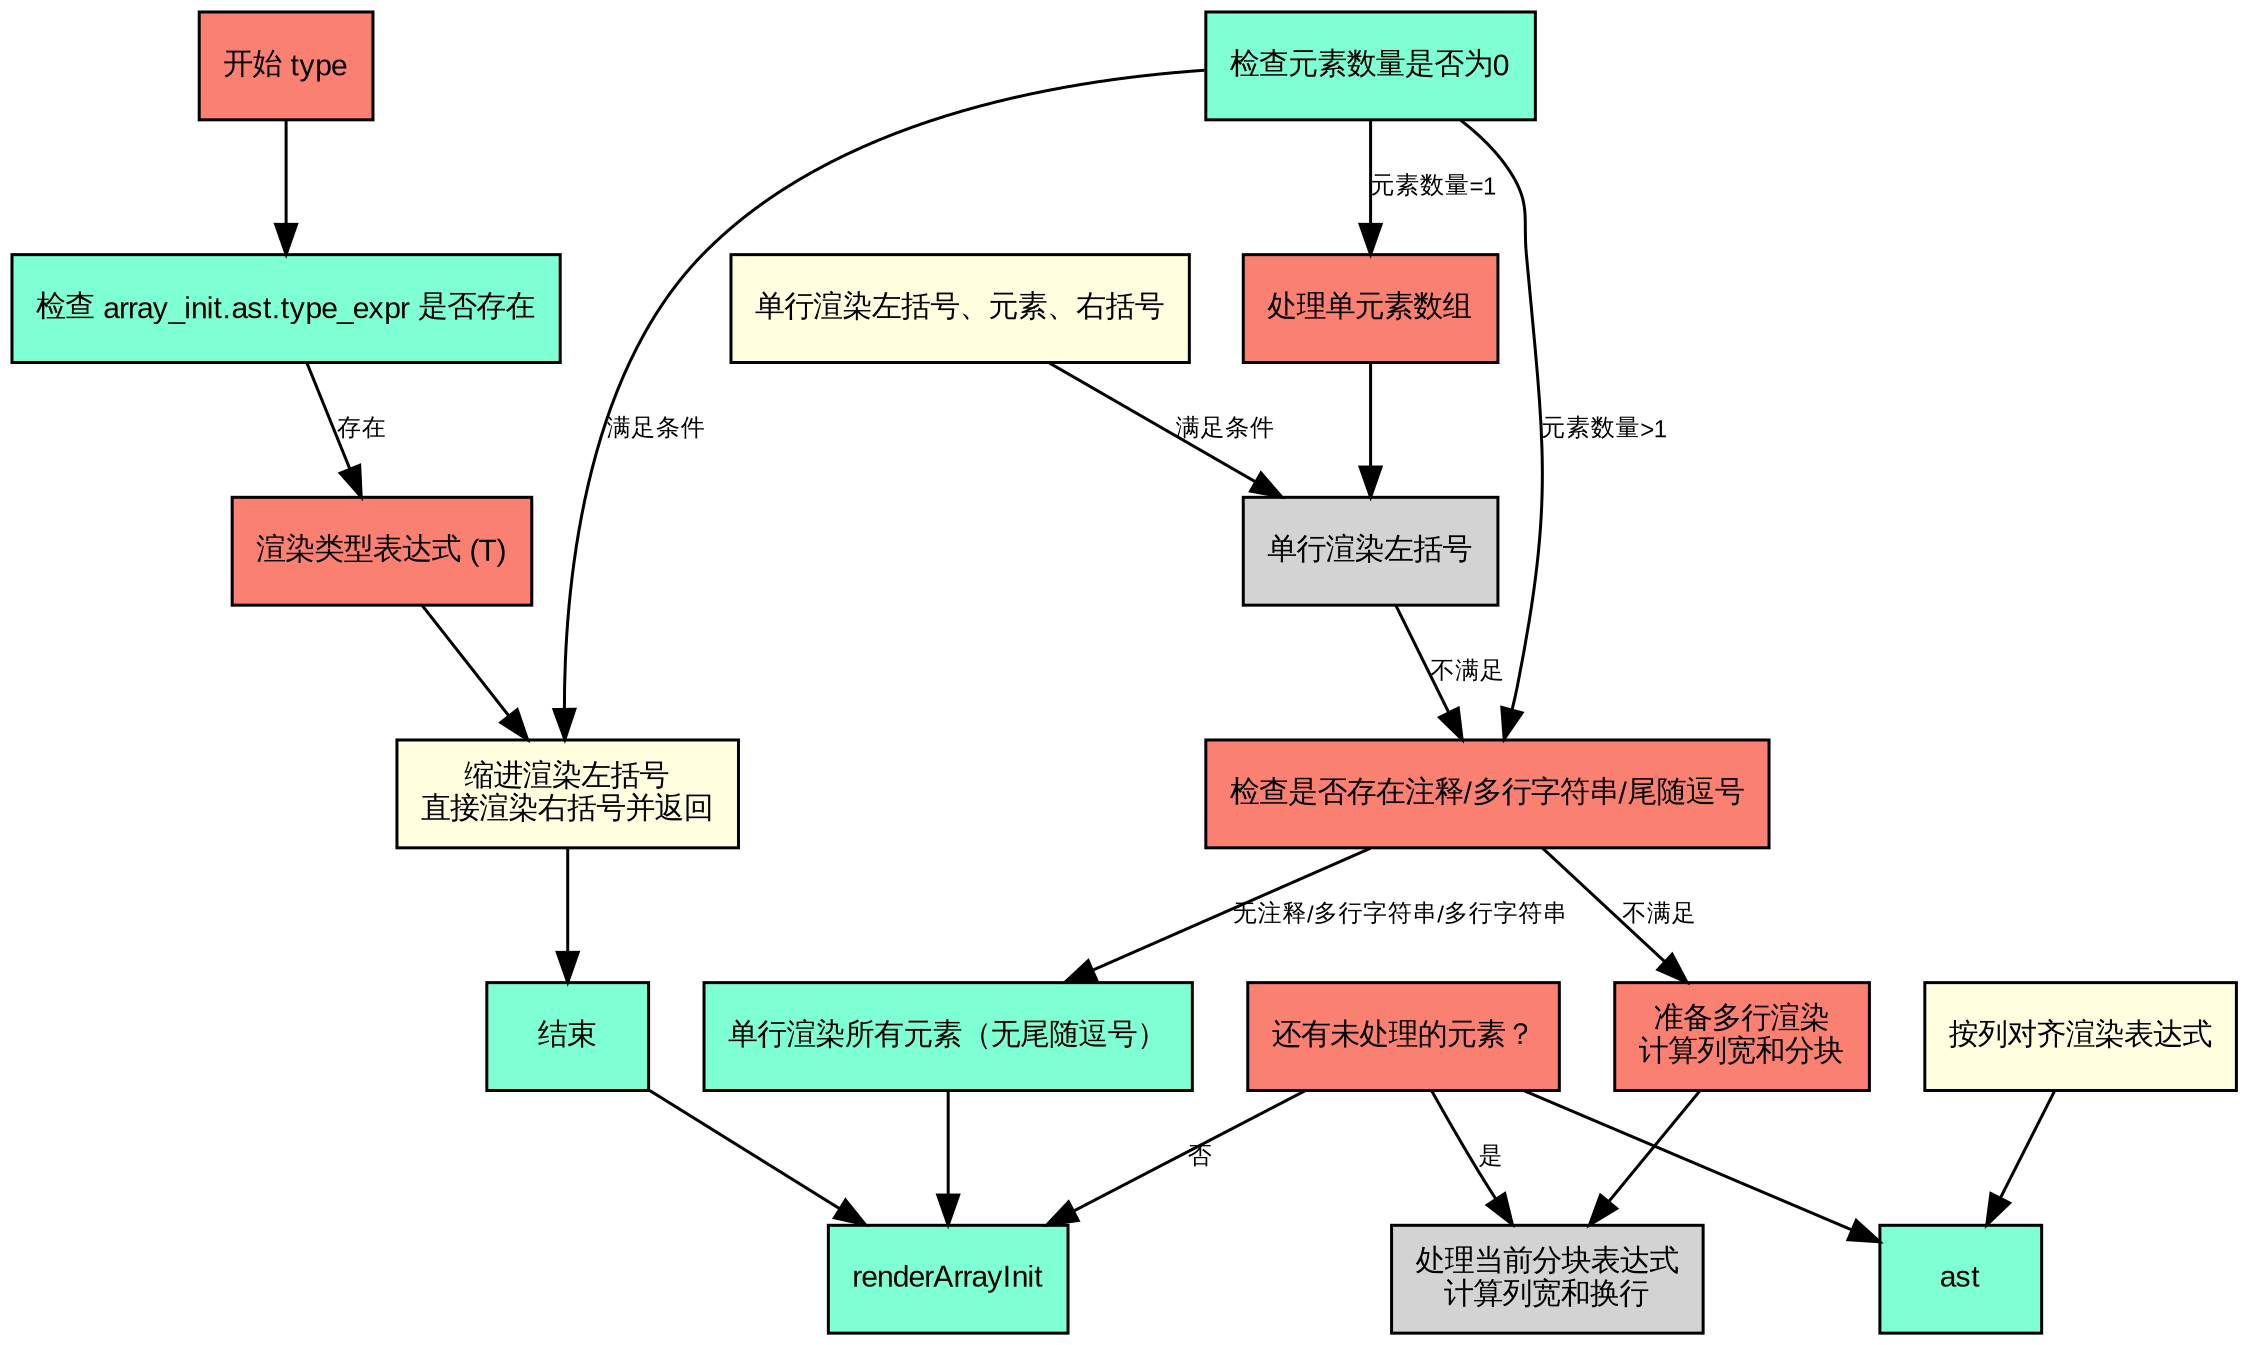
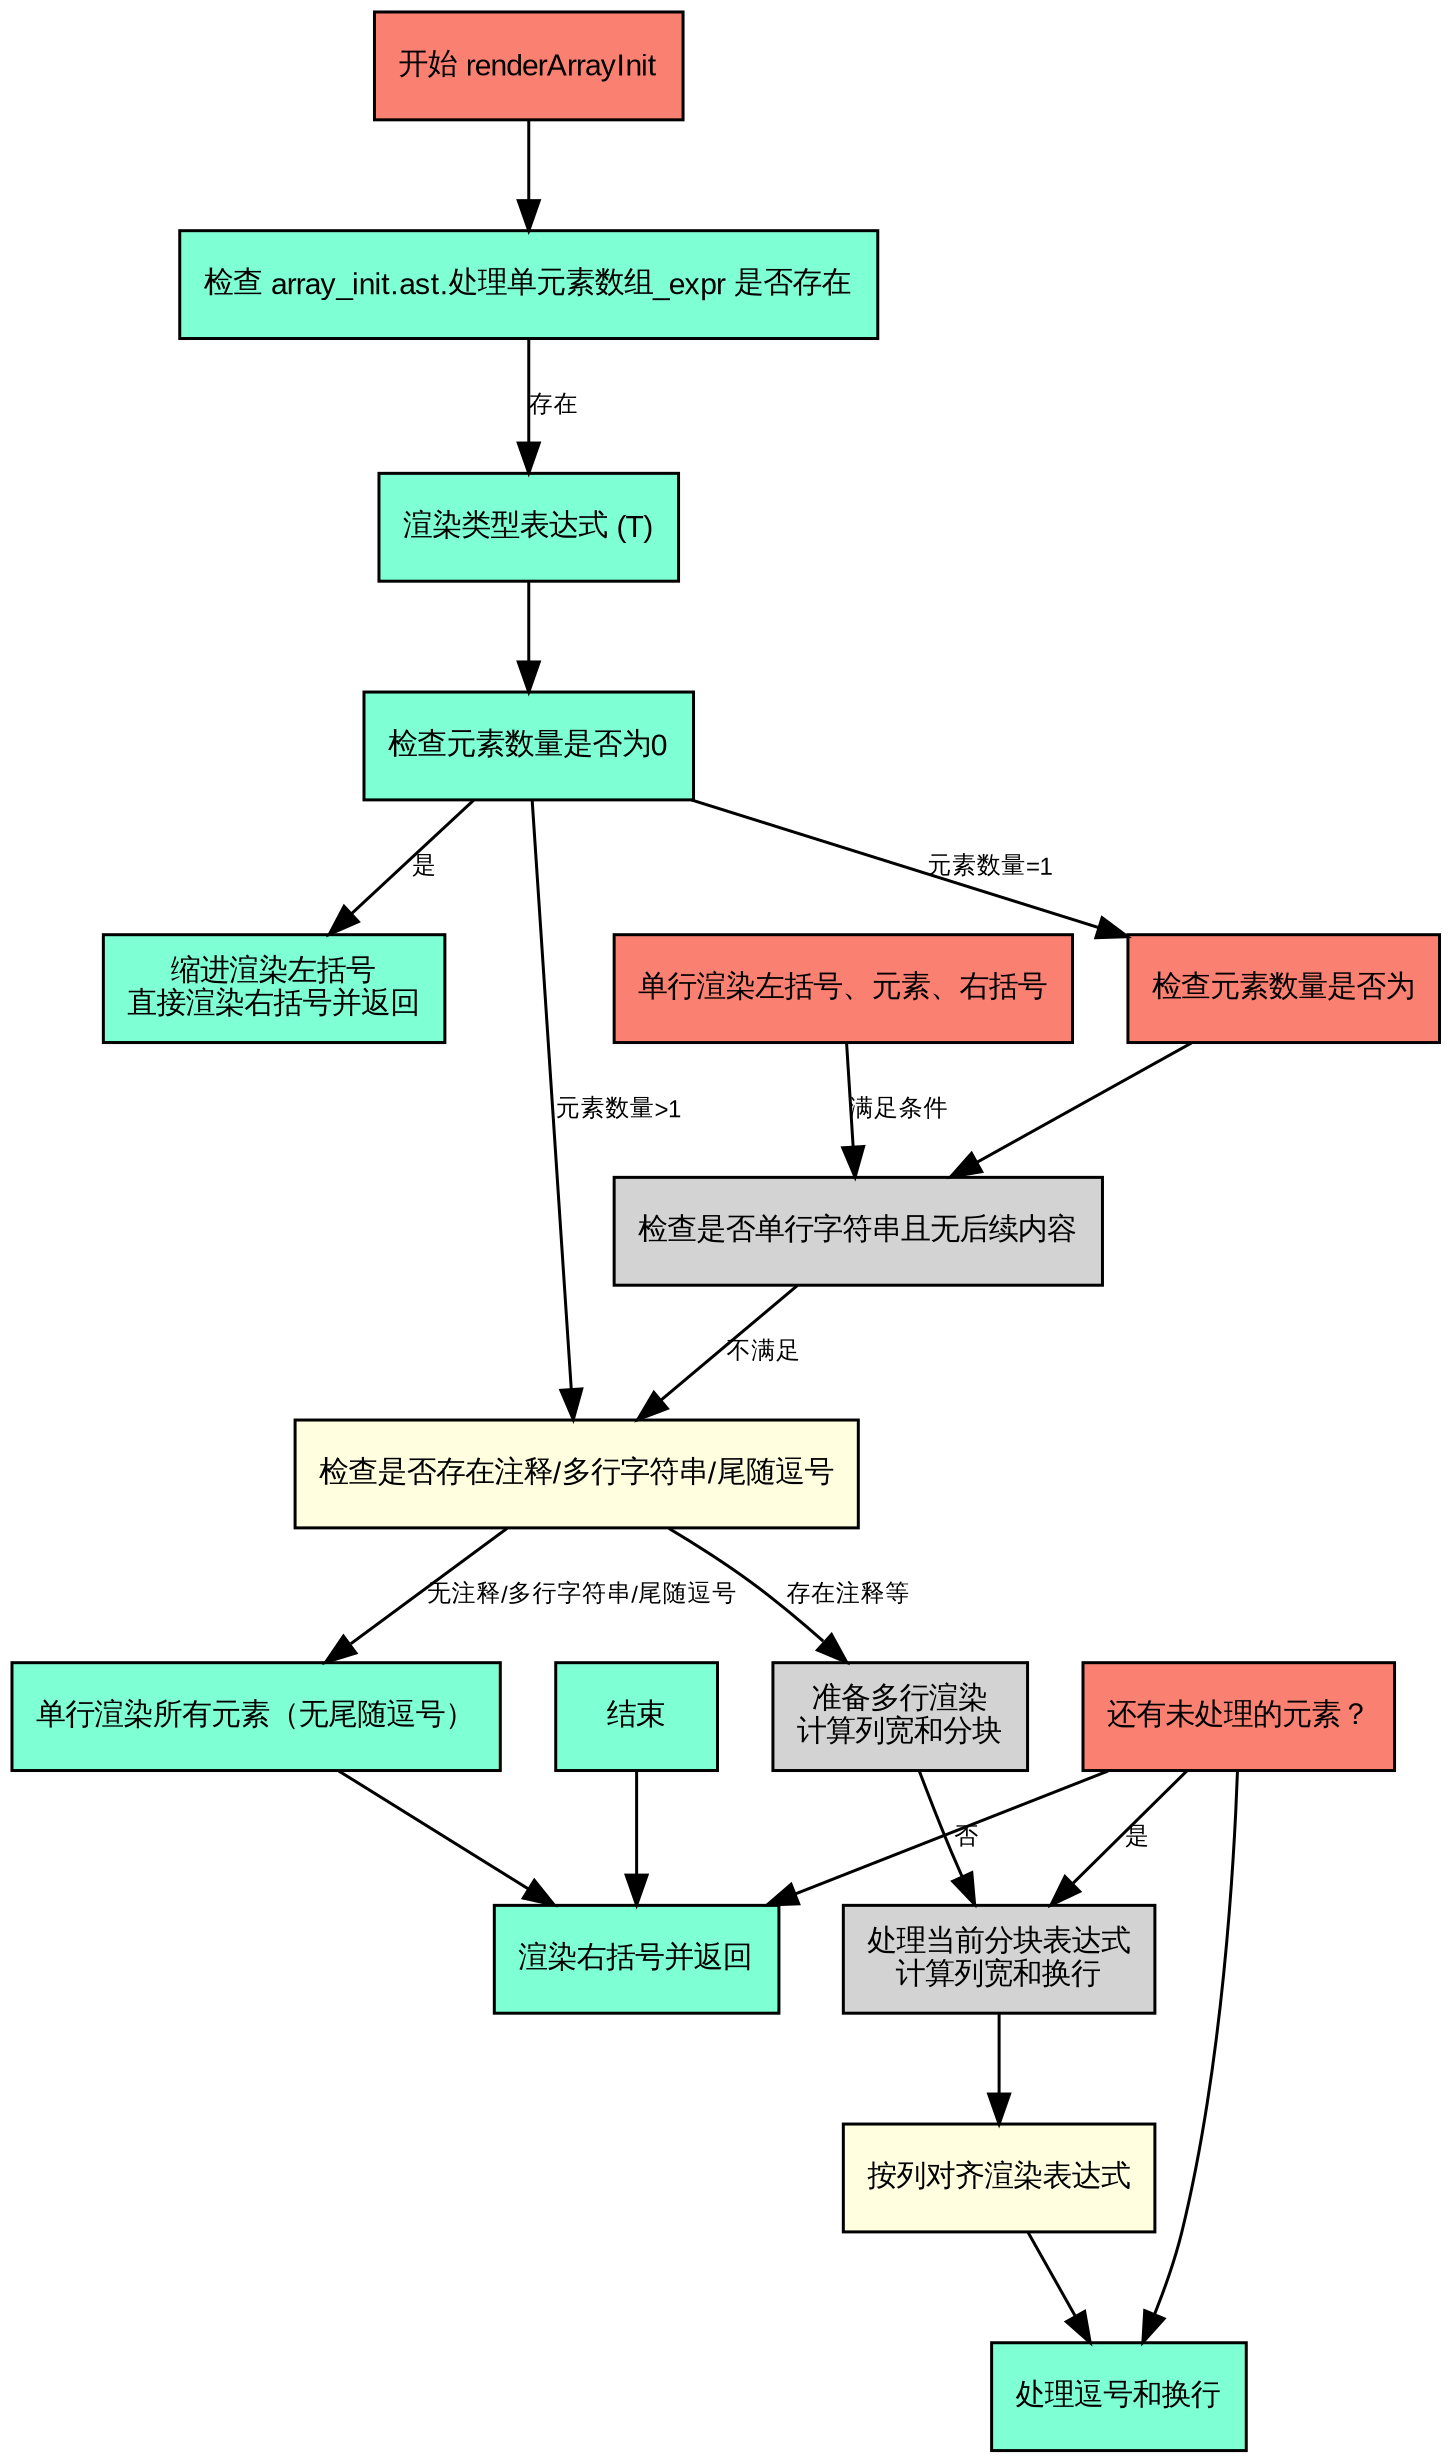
(286, 66) -> (529, 66)
(286, 309) -> (529, 285)
(960, 309) -> (843, 989)
(1371, 309) -> (1284, 989)
(658, 430) -> (425, 867)
(382, 551) -> (529, 527)
(1371, 551) -> (858, 1231)
(466, 661) -> (529, 622)
(568, 794) -> (274, 989)
(1487, 794) -> (577, 1474)
(568, 900) -> none
(1401, 915) -> (583, 1595)
(1660, 915) -> (849, 1595)
(1742, 1037) -> (900, 1717)
(948, 1279) -> (637, 1959)
(1961, 1279) -> (1119, 2397)
none -> (999, 2054)
